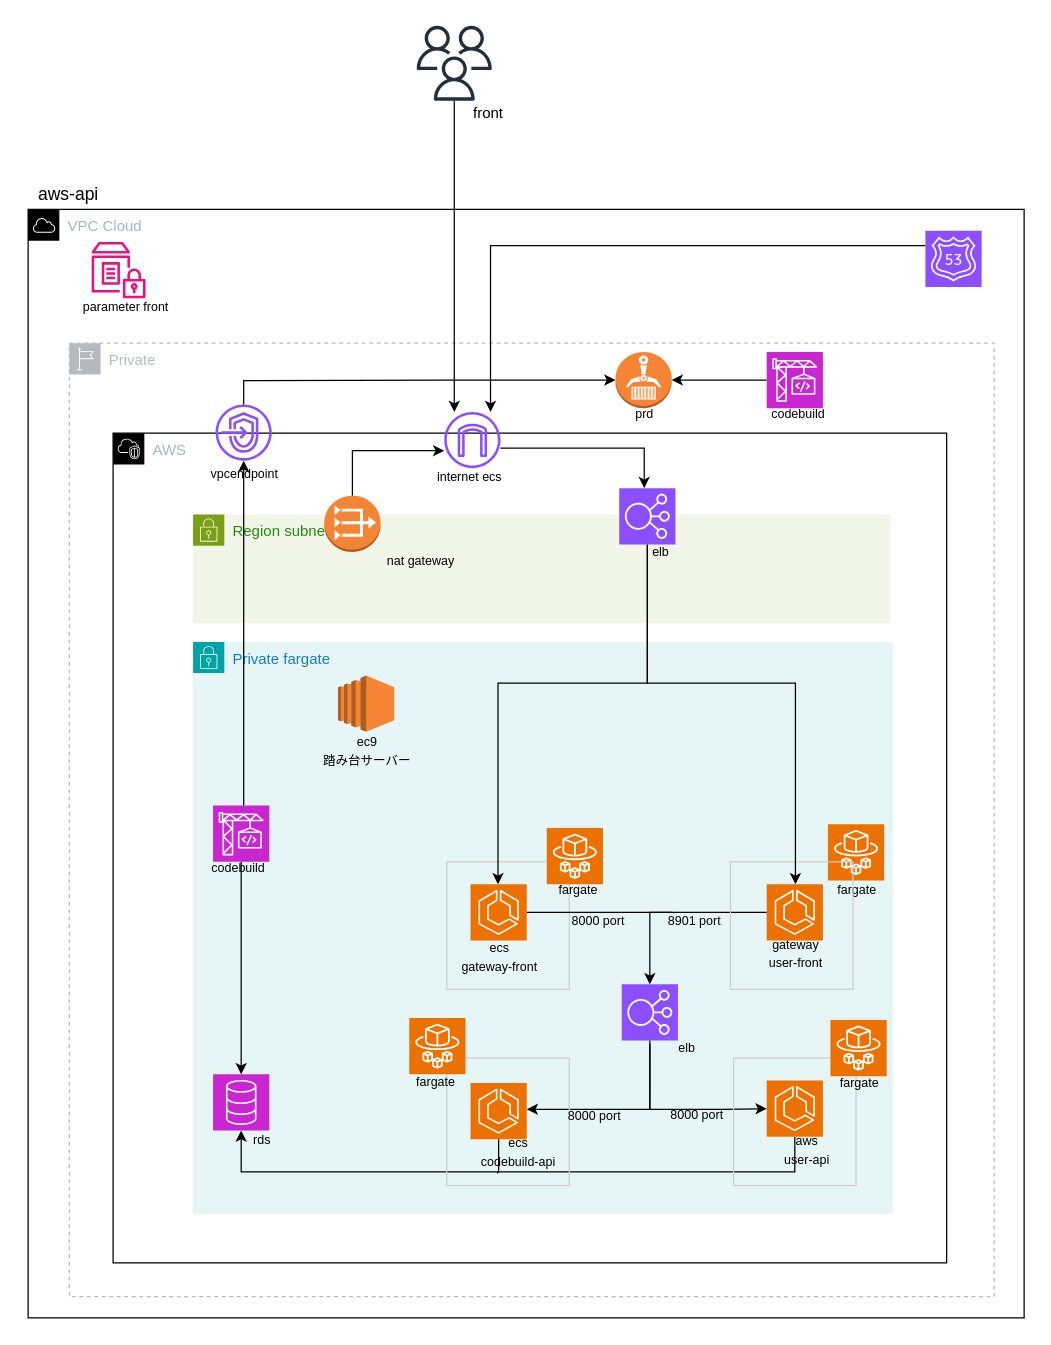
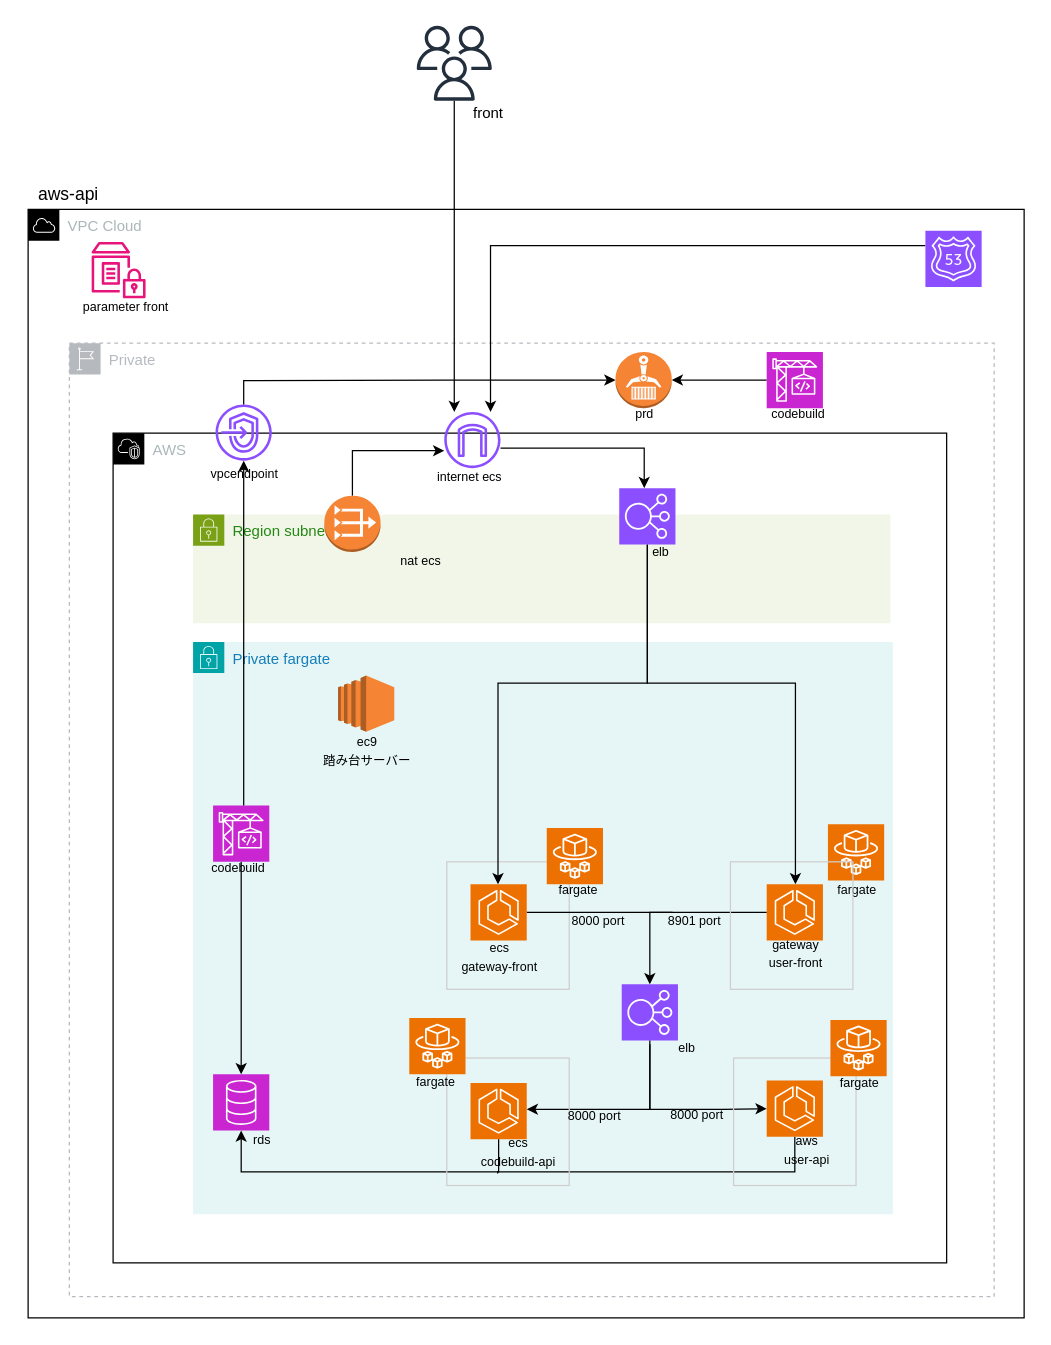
(421, 561) -> (421, 561)
